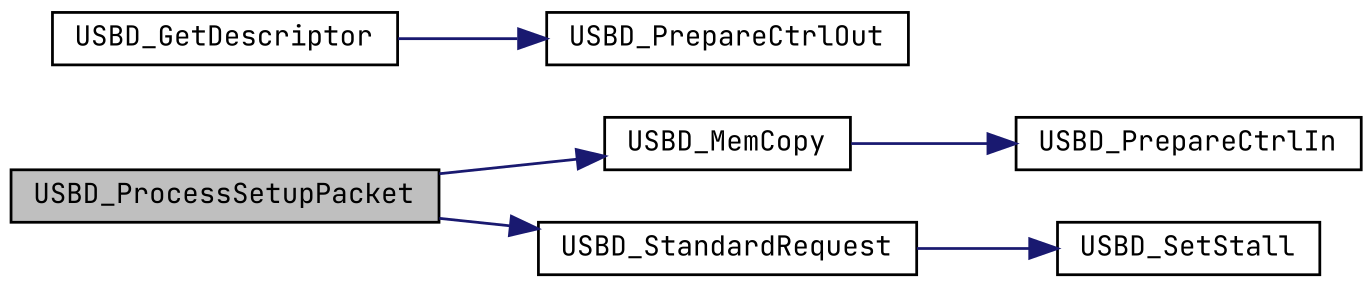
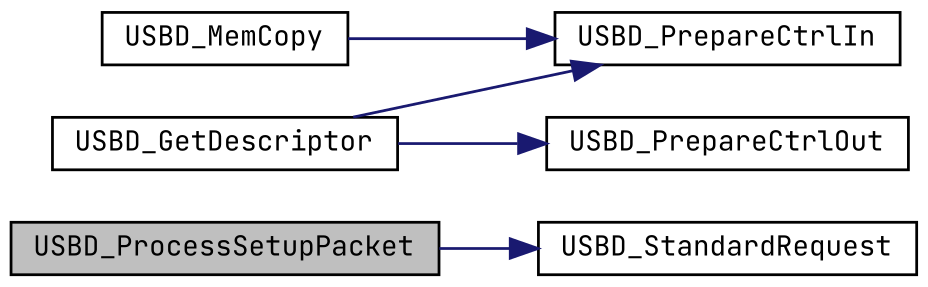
none -> (463, 94)
(508, 166) -> none
(1189, 248) -> none
